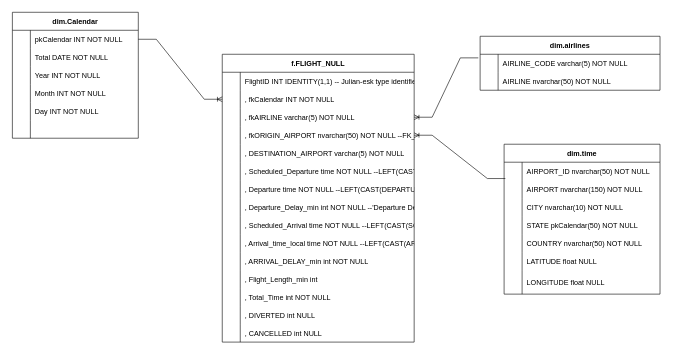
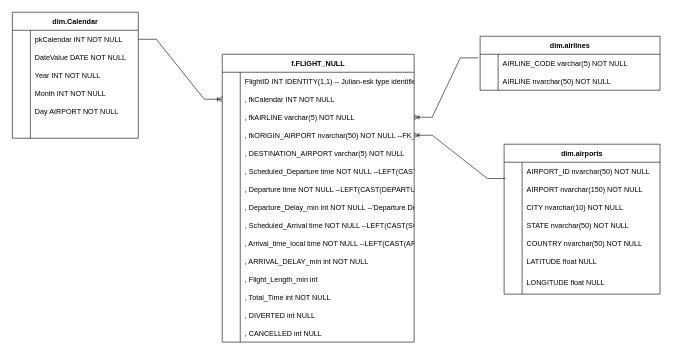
(69, 58) -> (77, 58)
(64, 112) -> (72, 112)
(582, 154) -> (582, 154)
(582, 226) -> (578, 226)
